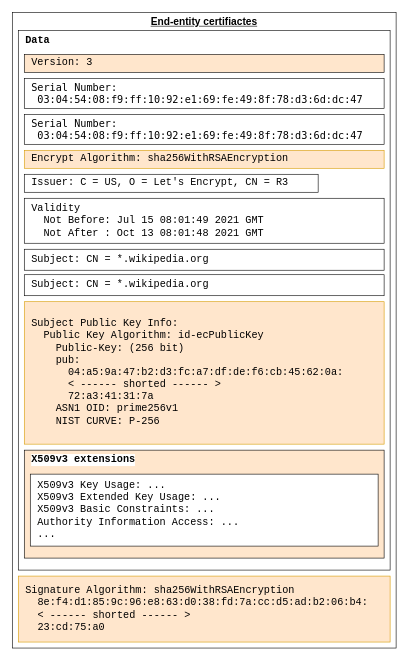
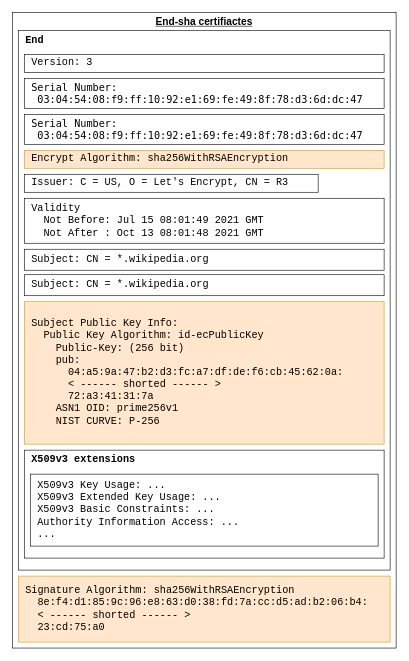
(204, 23) -> (204, 23)
(37, 41) -> (34, 41)
(204, 63) -> (204, 63)
(77, 461) -> (77, 461)
